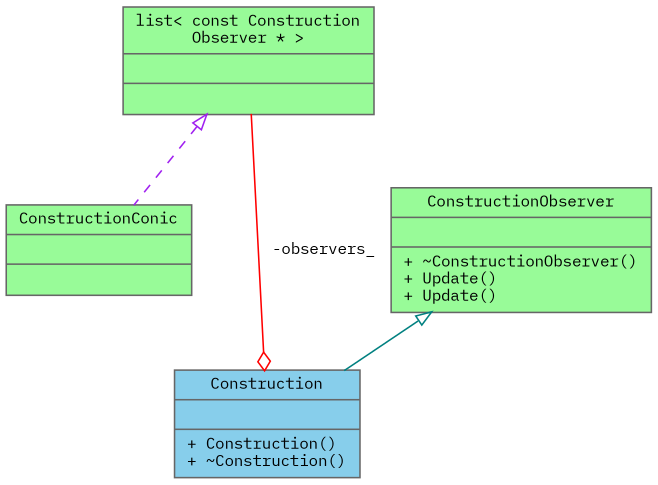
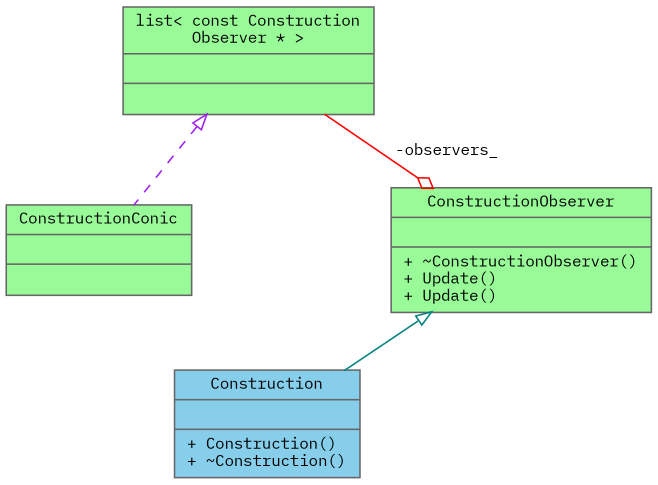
(257, 233) -> (371, 146)
